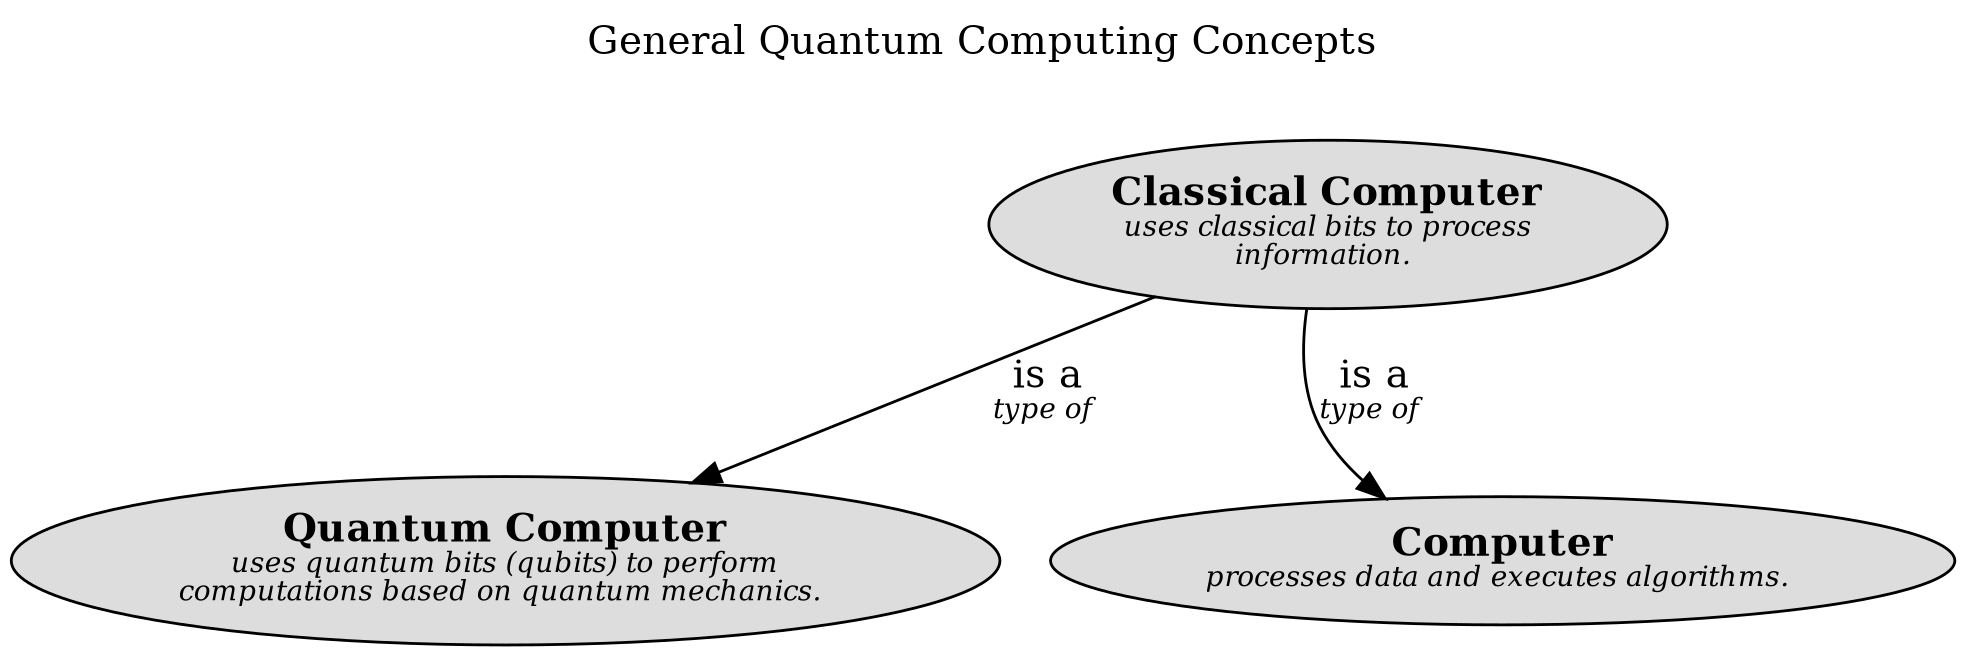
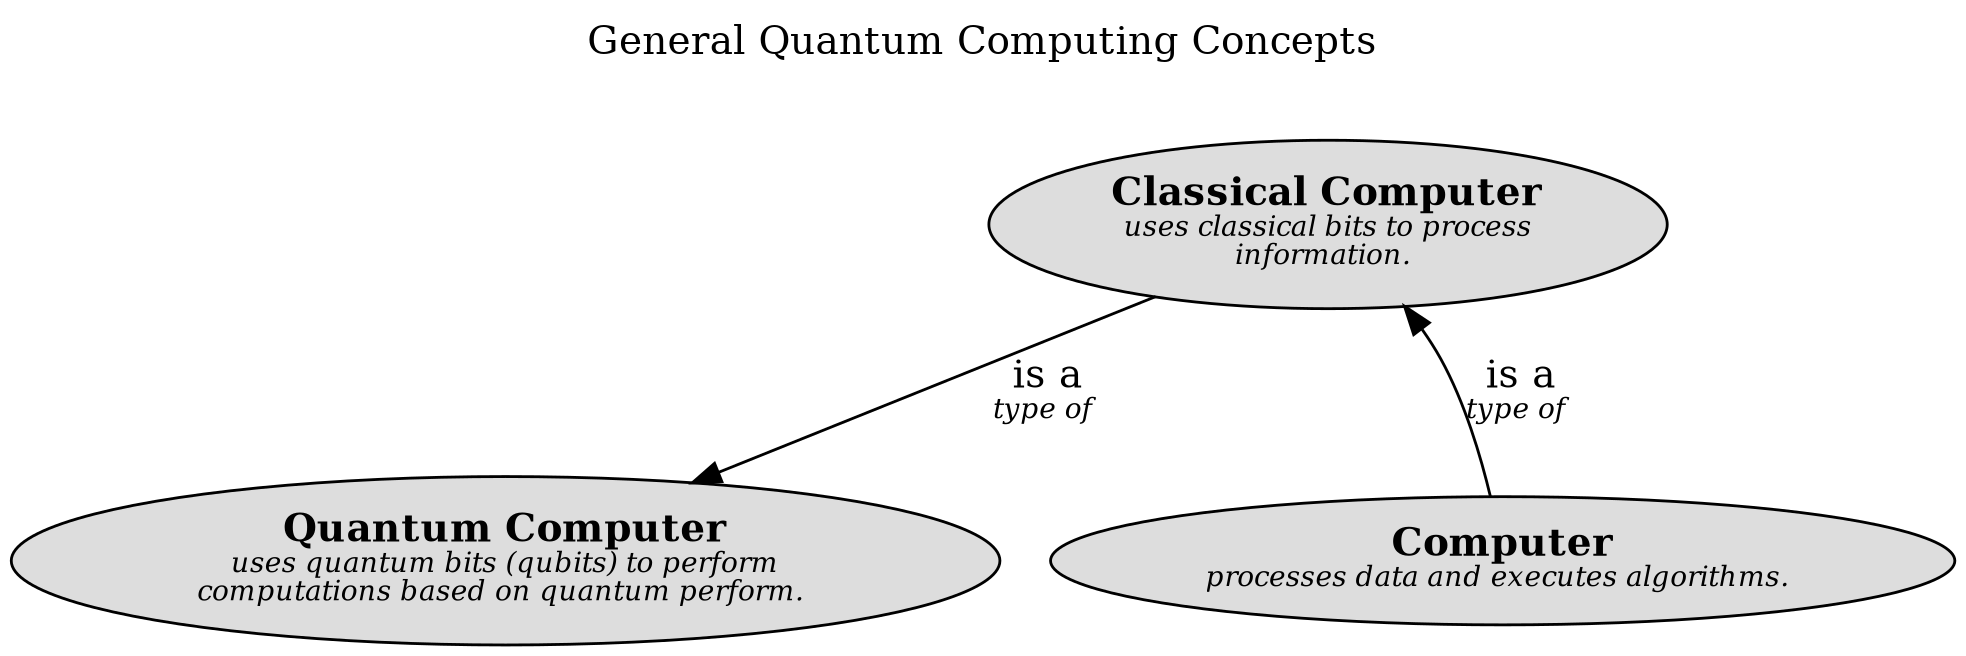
(1310, 403) -> (1464, 410)
(506, 592) -> (506, 592)
